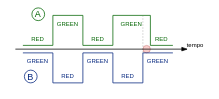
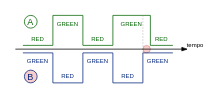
(38, 14) -> (31, 22)
(31, 77) -> (31, 77)
